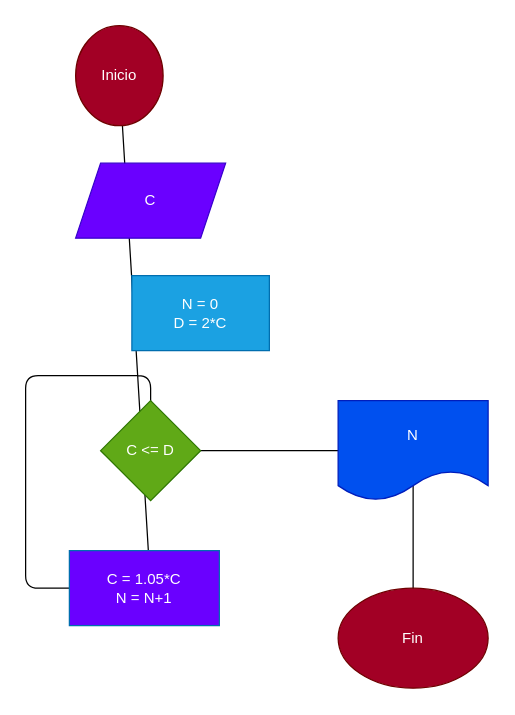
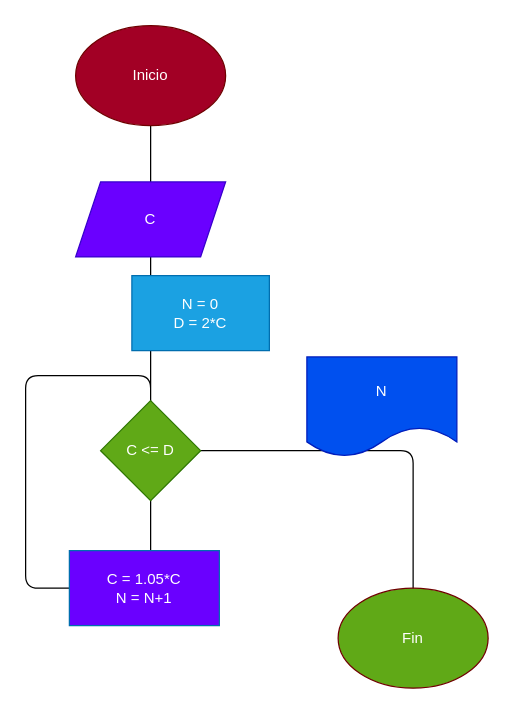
(119, 76) -> (151, 76)
(151, 201) -> (151, 219)
(413, 451) -> (382, 407)
(413, 638) -> (413, 638)
